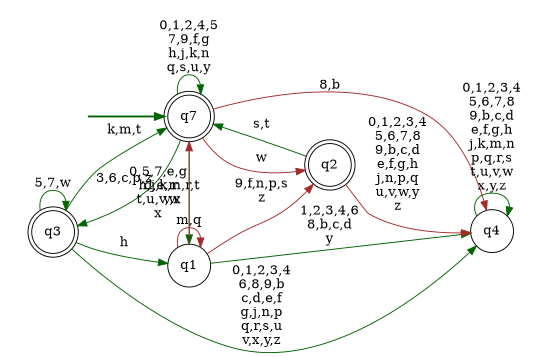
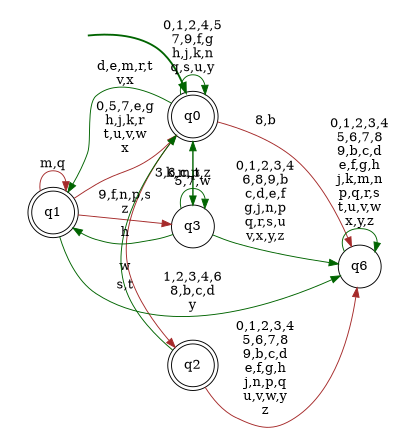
(189, 116) -> (193, 116)
(258, 224) -> (120, 219)
(492, 231) -> (360, 267)
(53, 232) -> (193, 226)
(189, 266) -> (53, 212)
